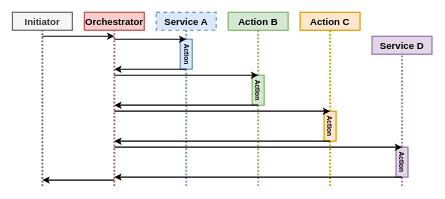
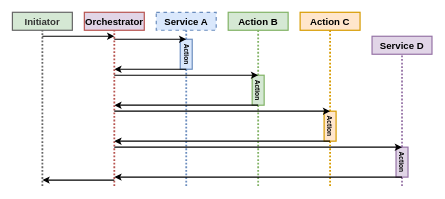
(42, 21) -> (42, 21)
(114, 21) -> (114, 21)
